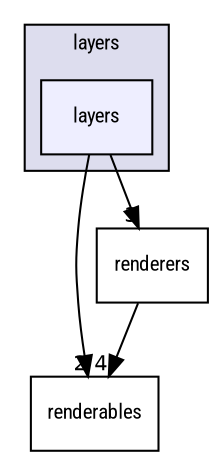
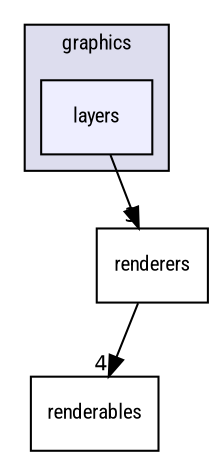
(97, 44) -> (97, 44)
(76, 255) -> none
